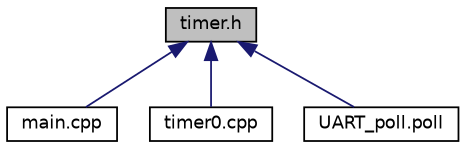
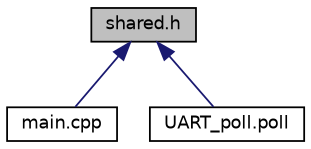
(211, 25) -> (144, 25)
(211, 124) -> none
